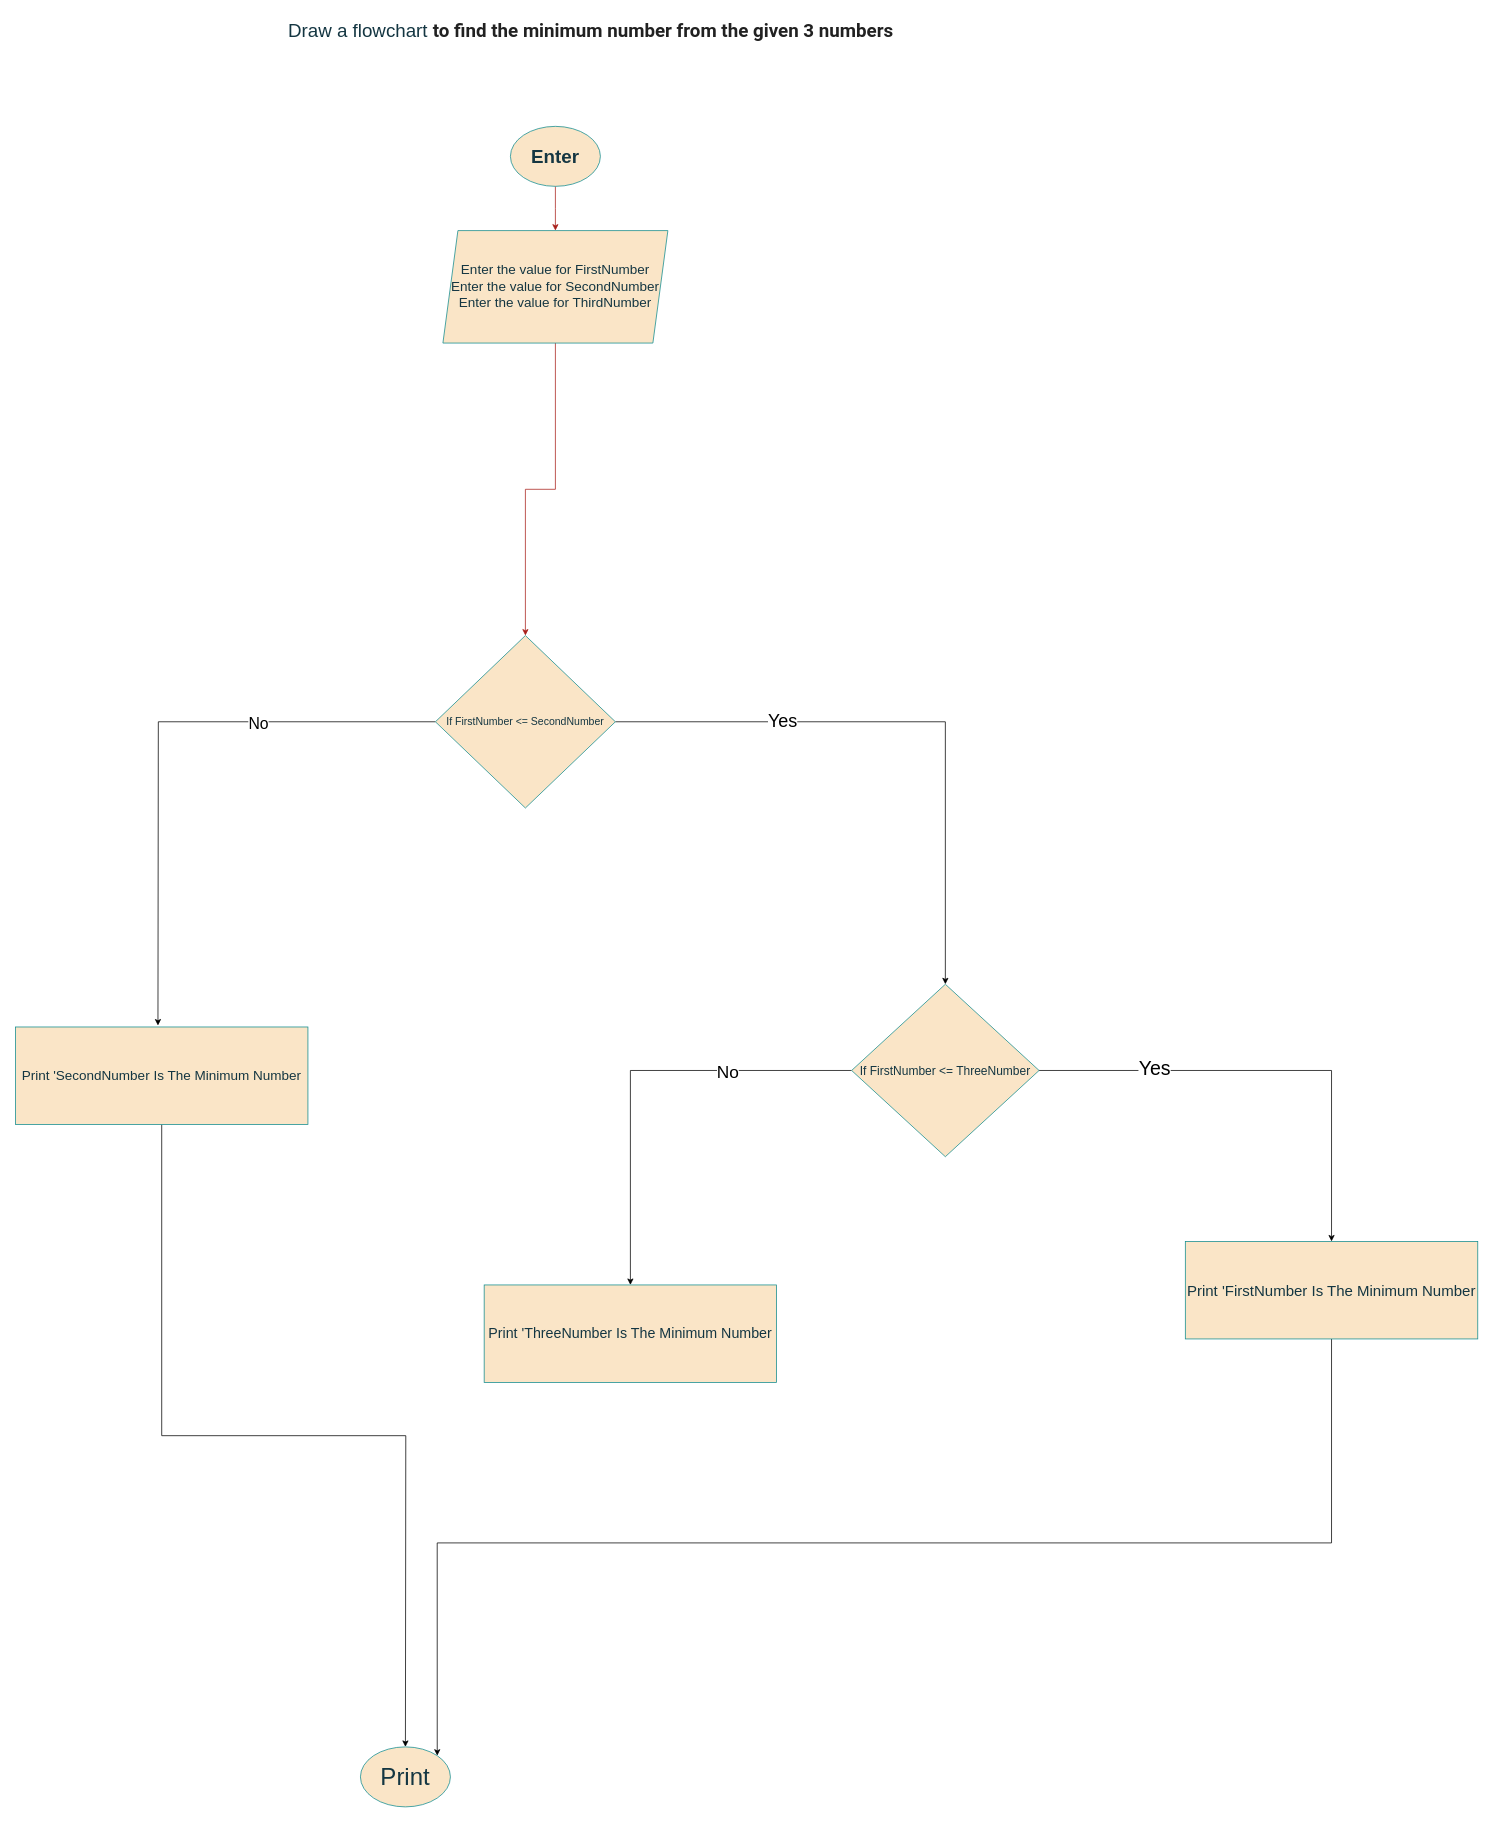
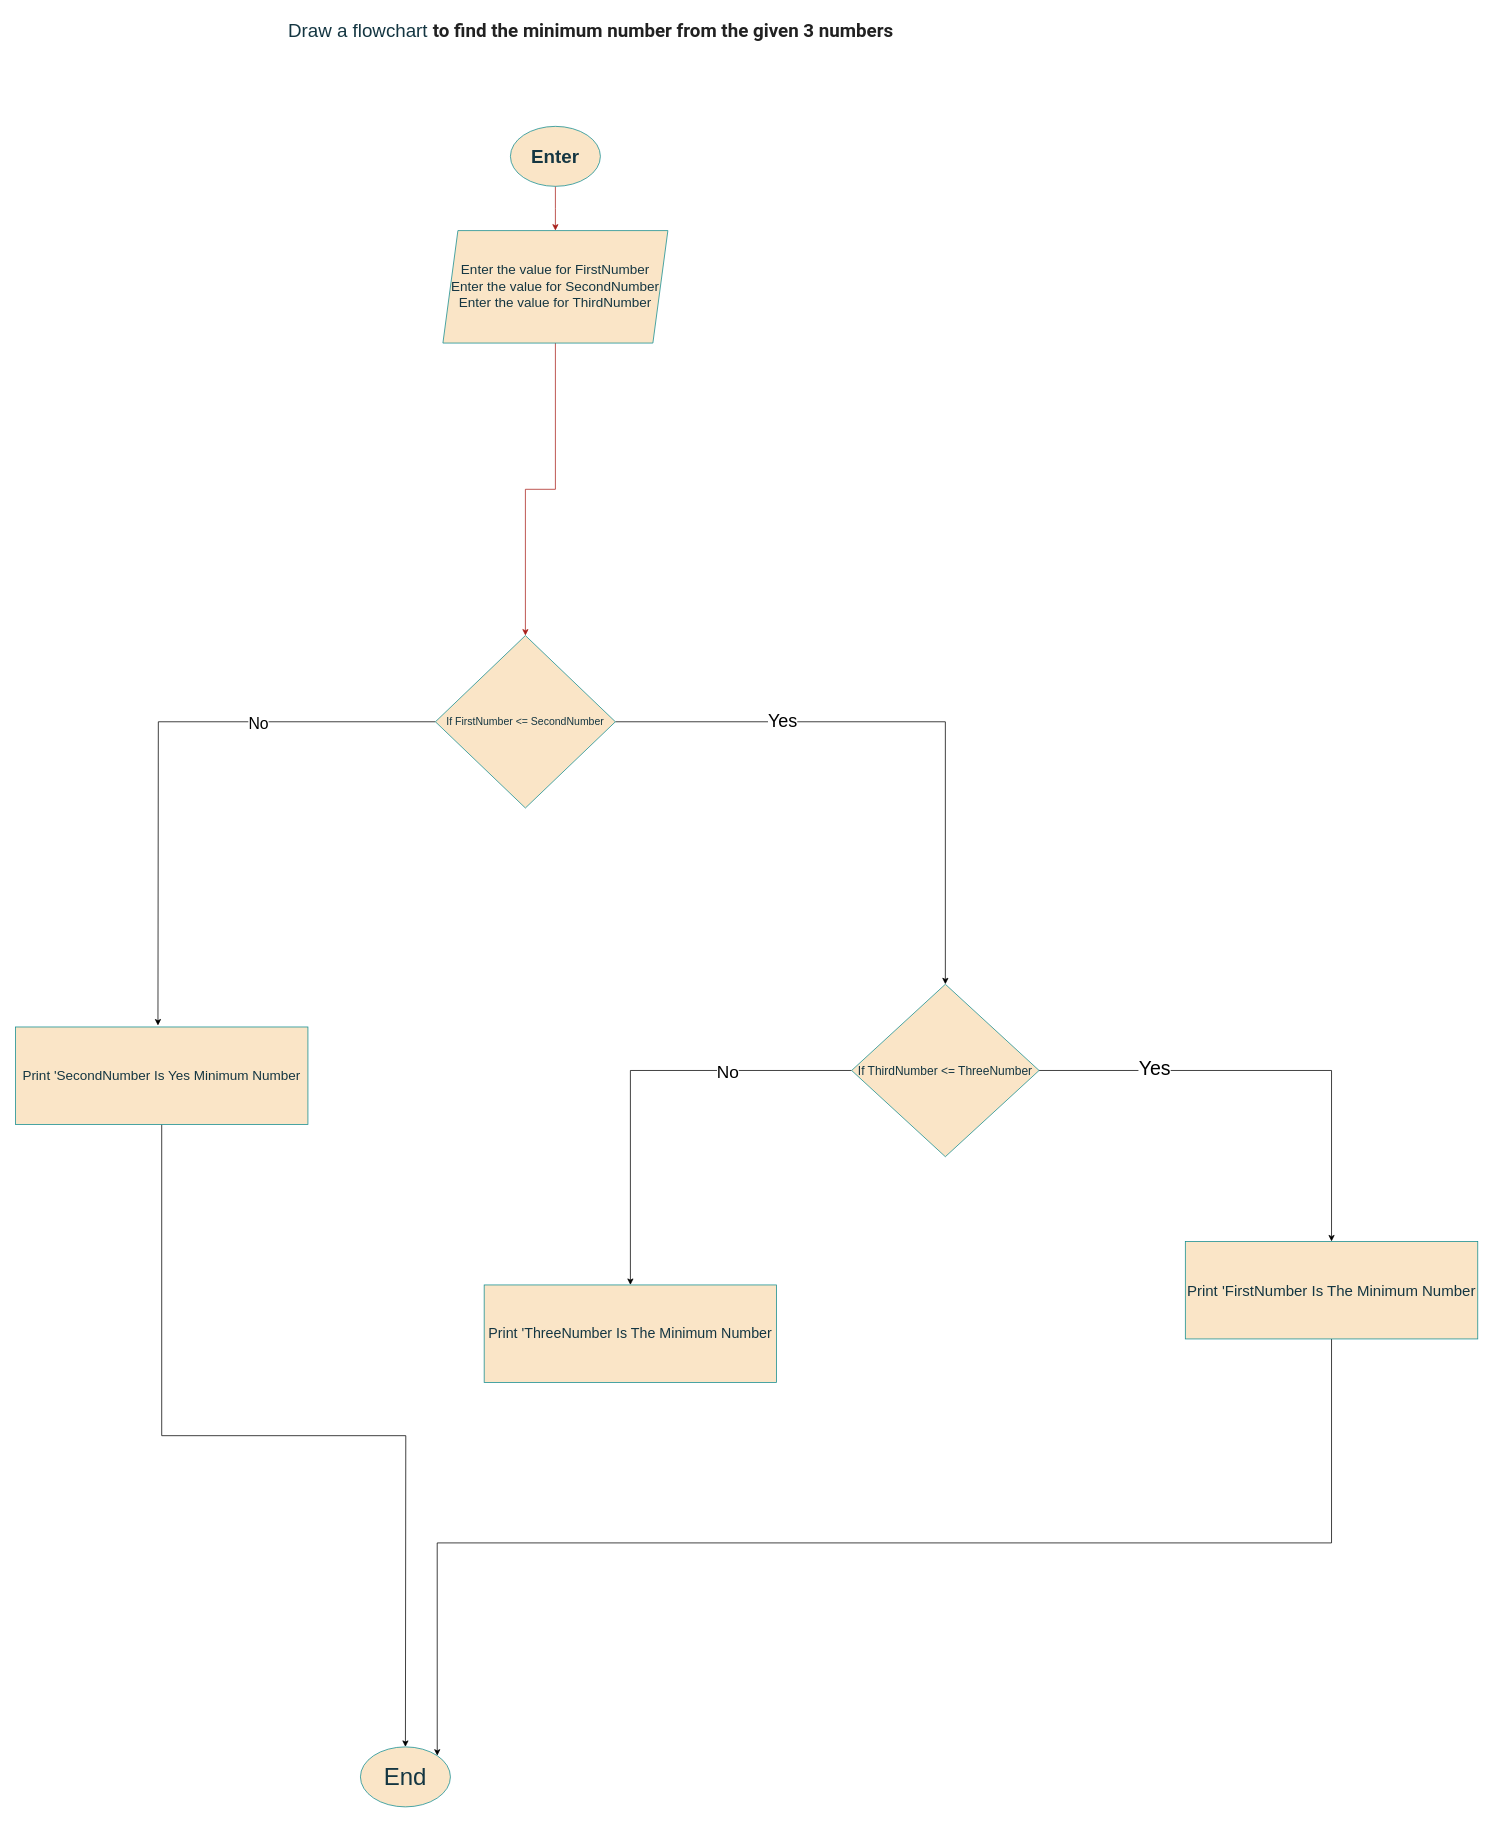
(945, 1071) -> (945, 1071)
(162, 1076) -> (162, 1076)
(405, 1777) -> (405, 1777)
